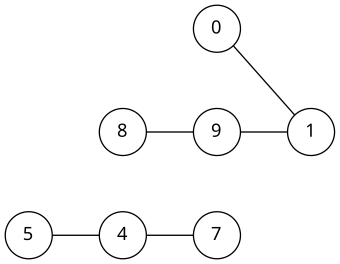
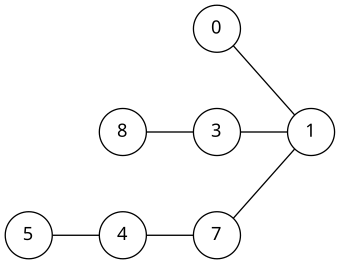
(217, 132) -> (217, 132)
none -> (264, 184)
